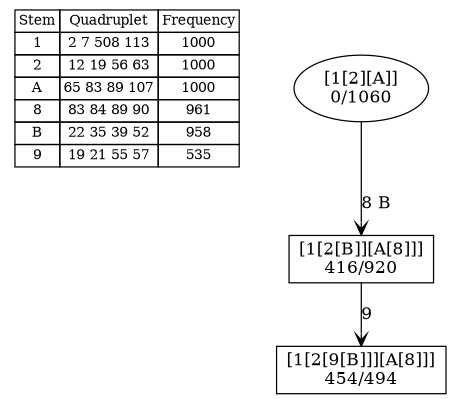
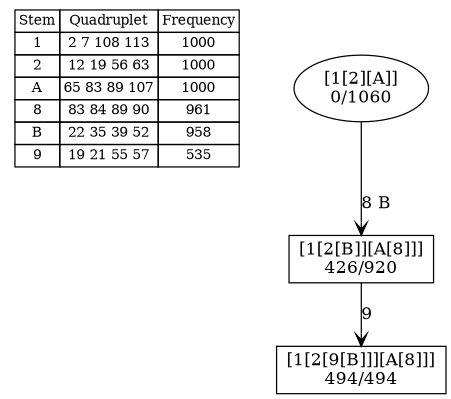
(109, 43) -> (109, 43)
(361, 259) -> (361, 259)
(361, 370) -> (361, 370)
